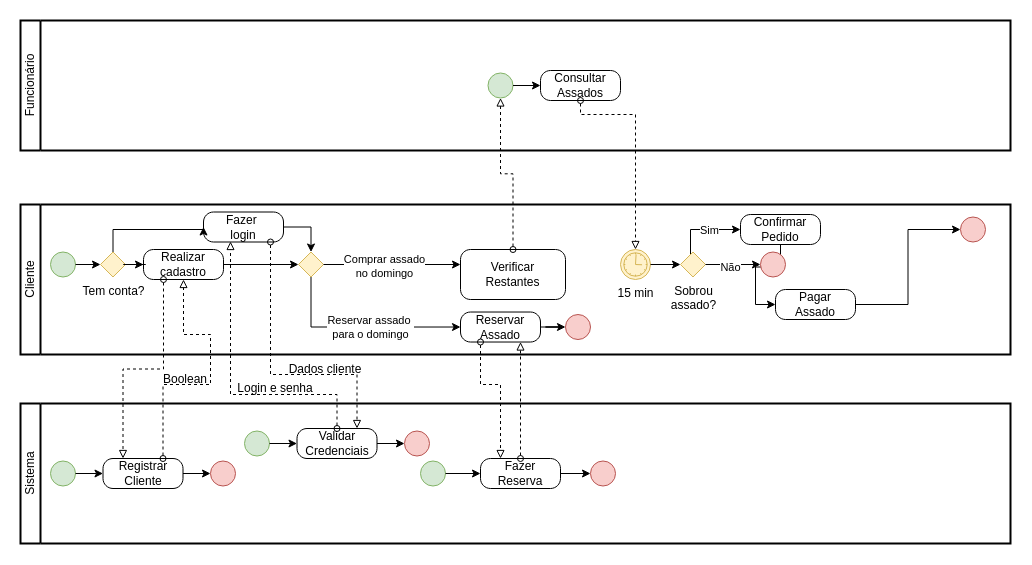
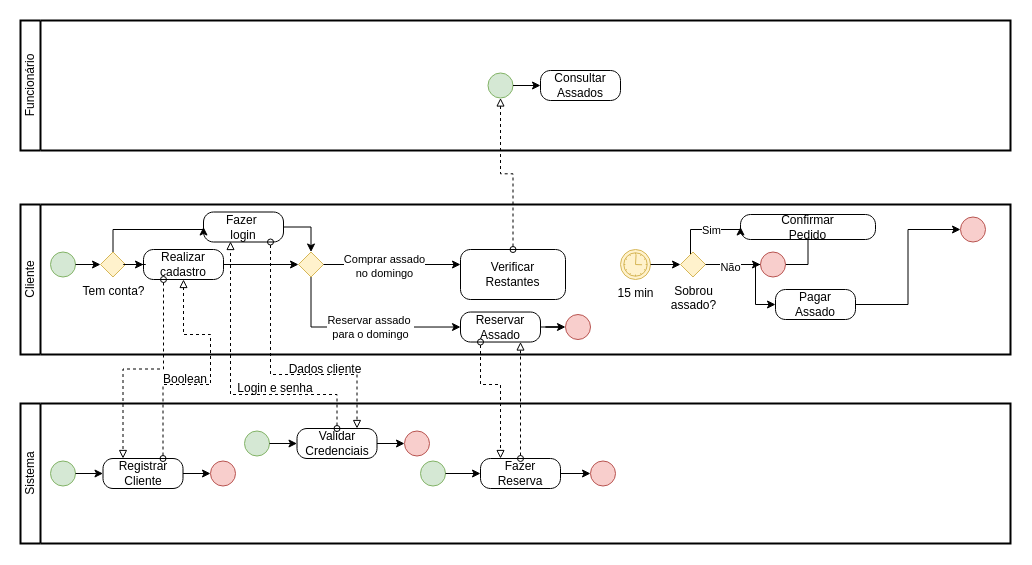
(636, 145) -> none
(781, 230) -> (808, 227)
